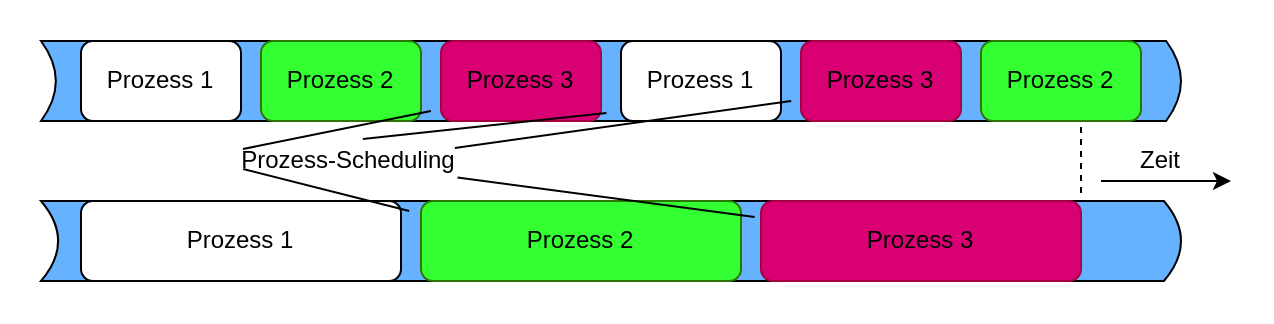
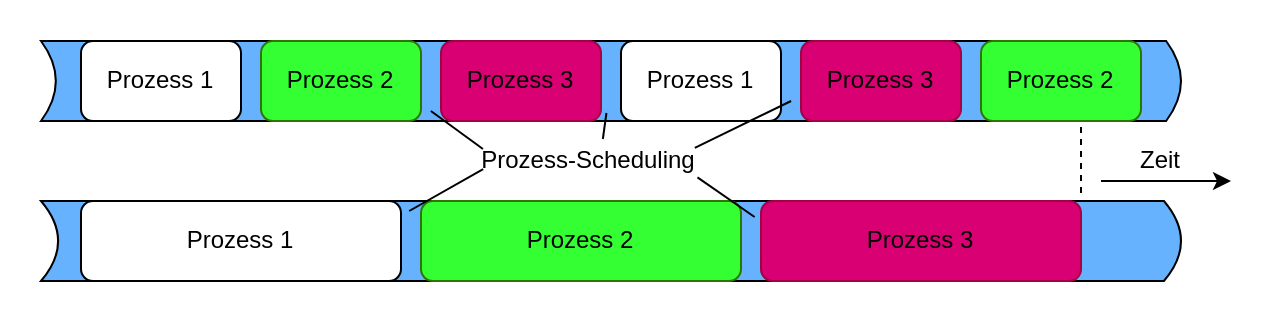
(349, 161) -> (589, 161)
